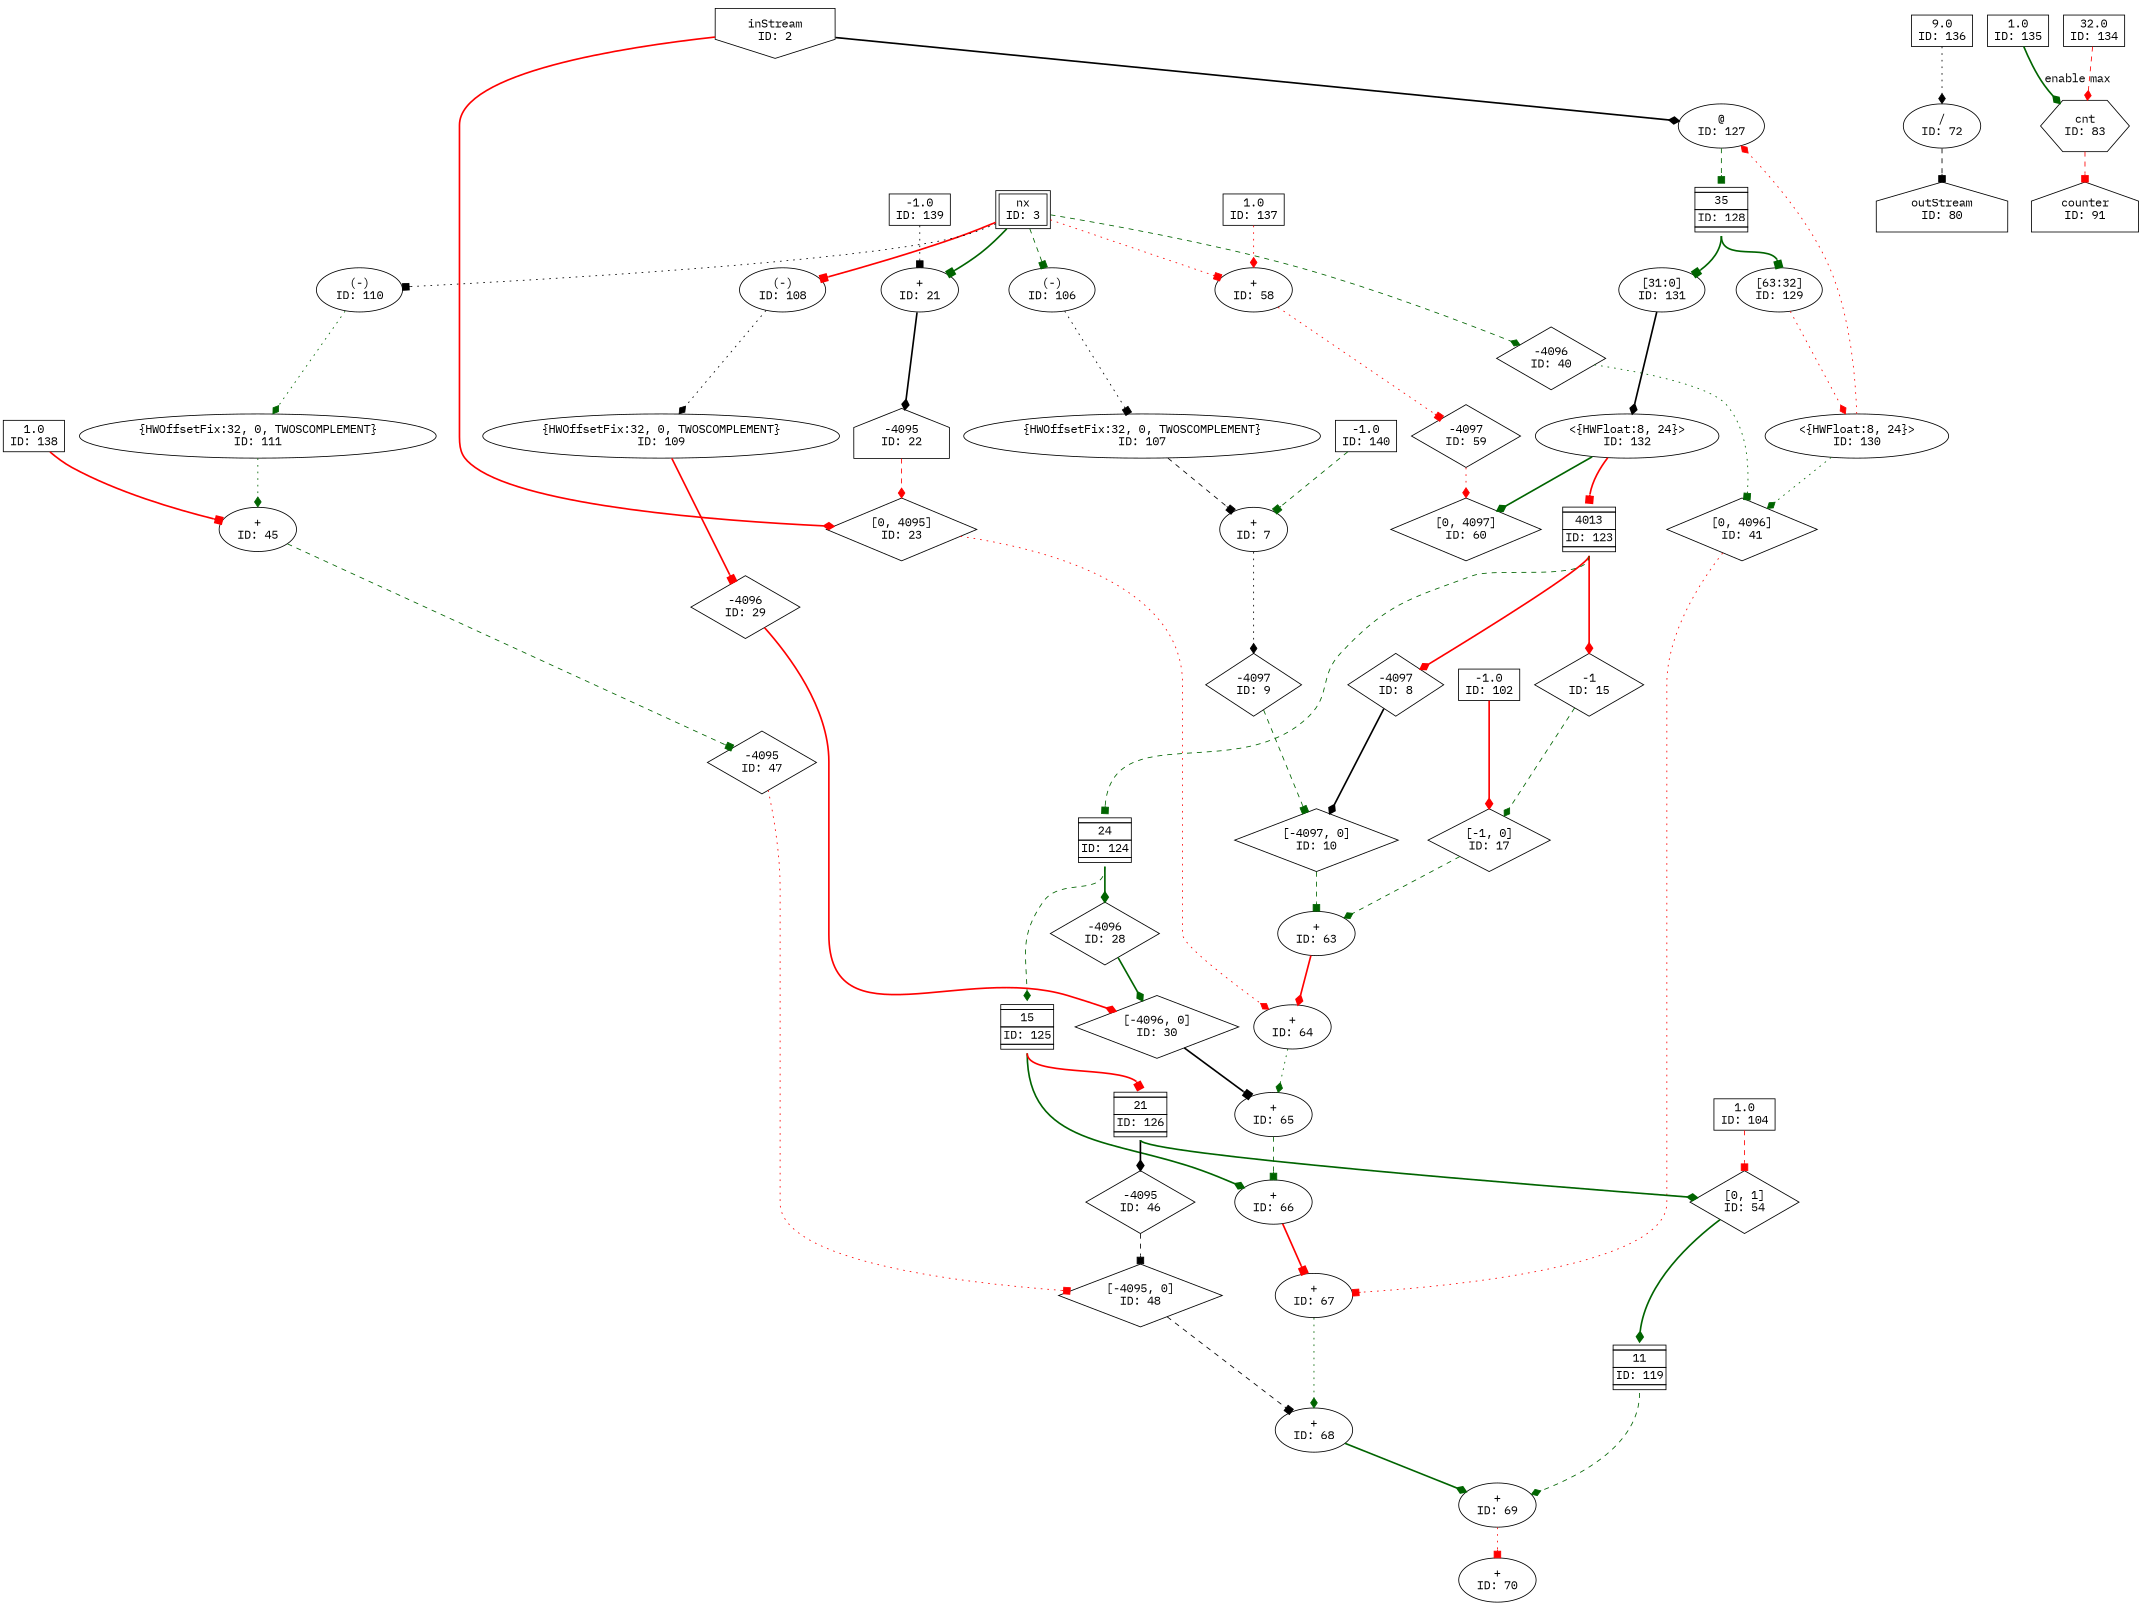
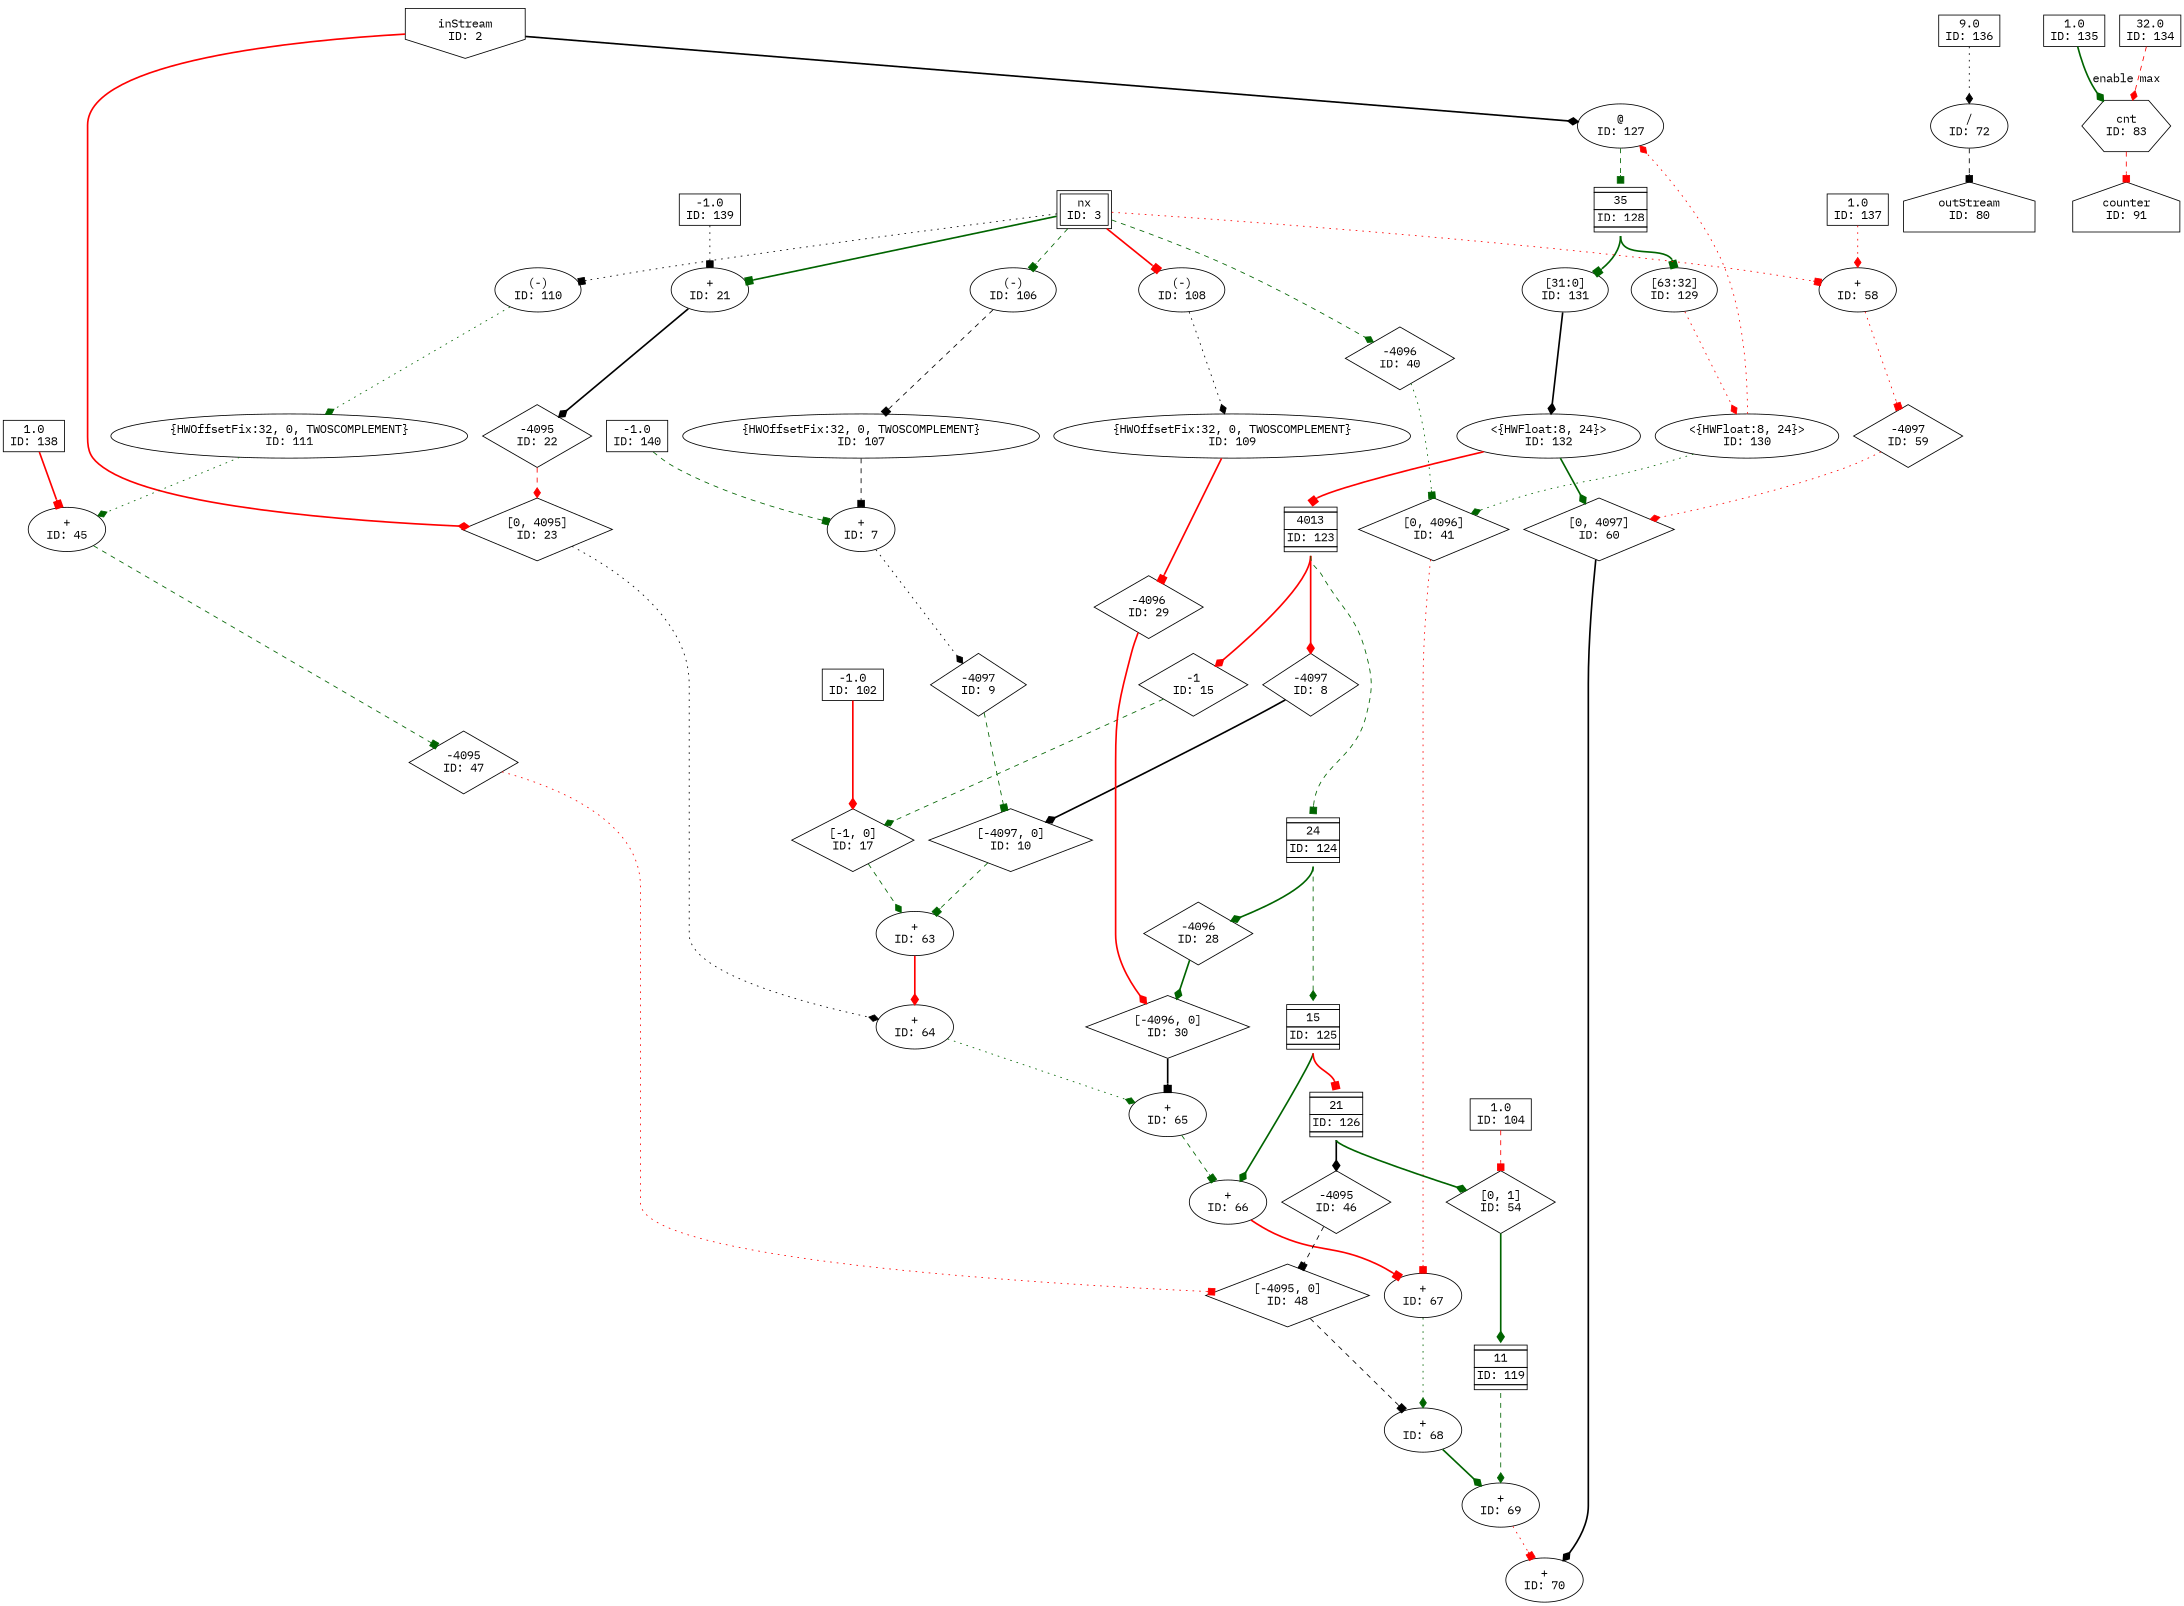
(1094, 359) -> (941, 359)
(902, 436) -> (537, 436)
(1183, 717) -> (689, 817)
none -> (1588, 1058)
